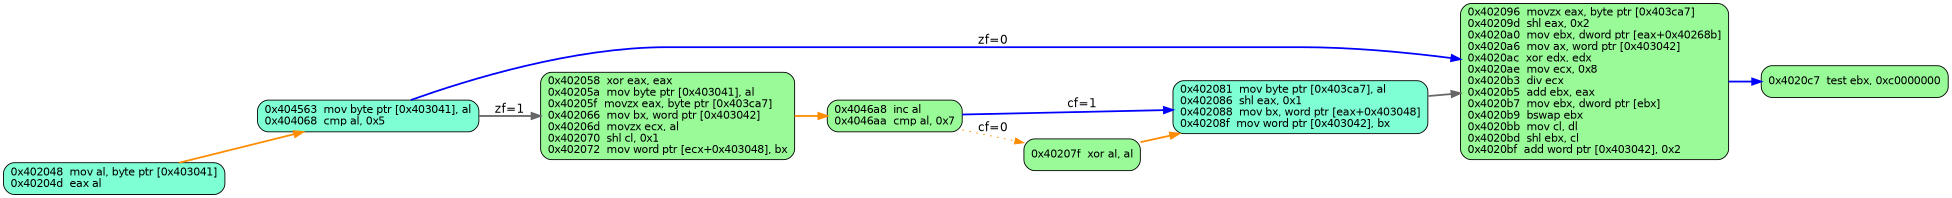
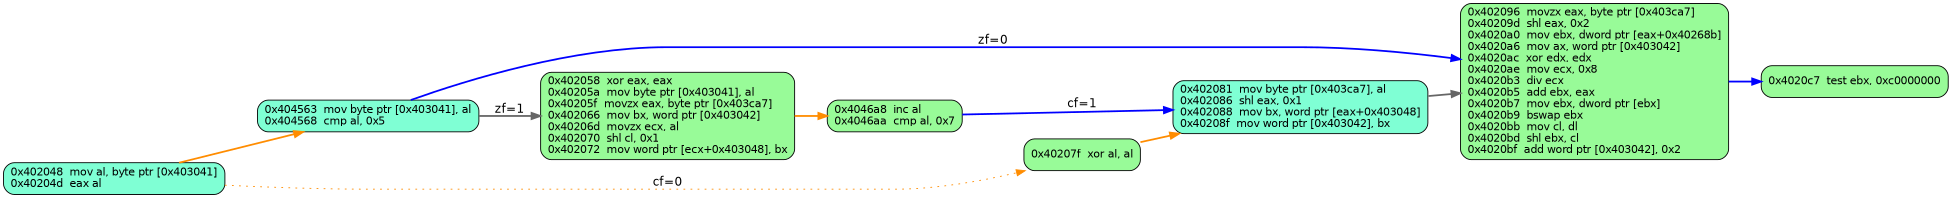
(368, 116) -> (368, 116)
(989, 135) -> (621, 189)
